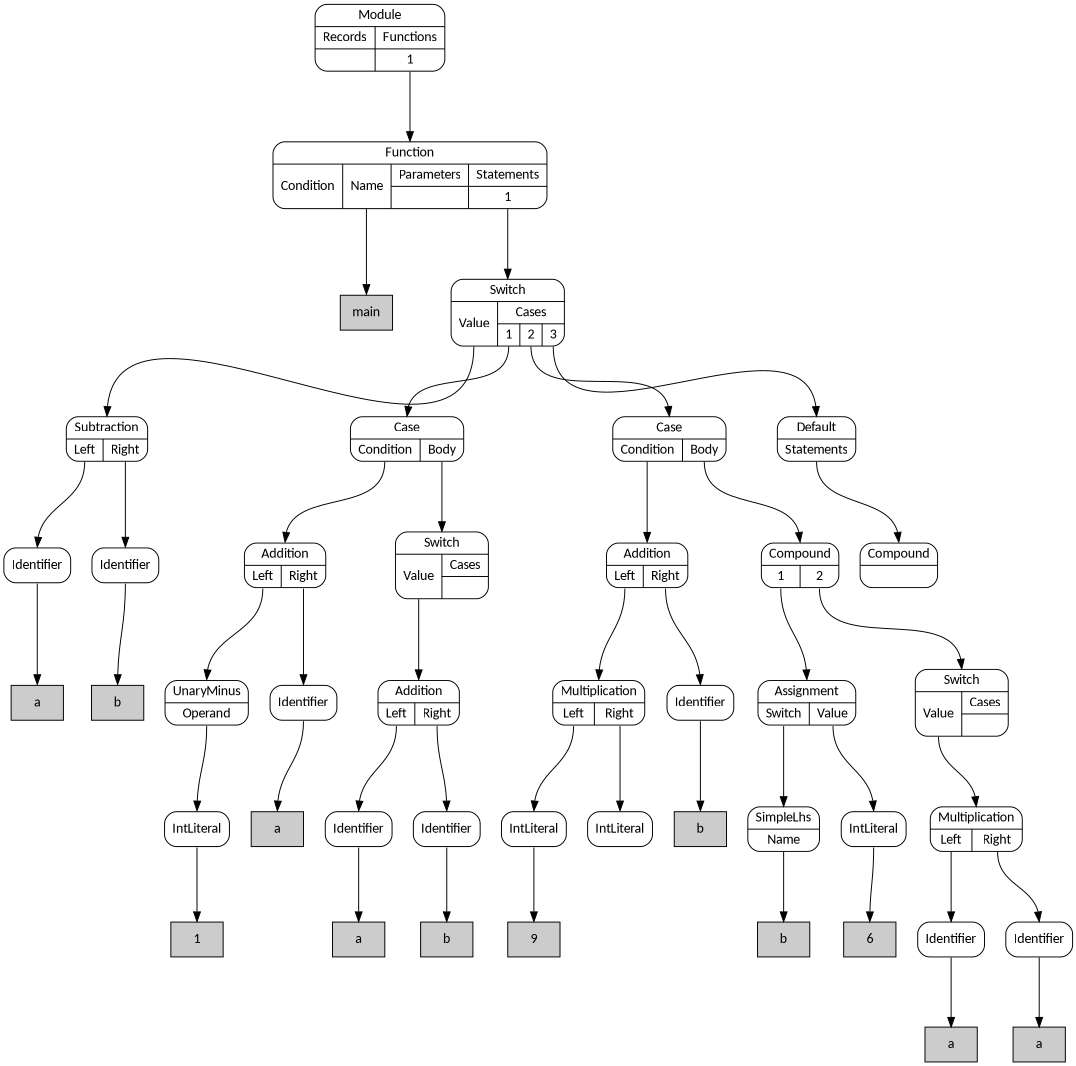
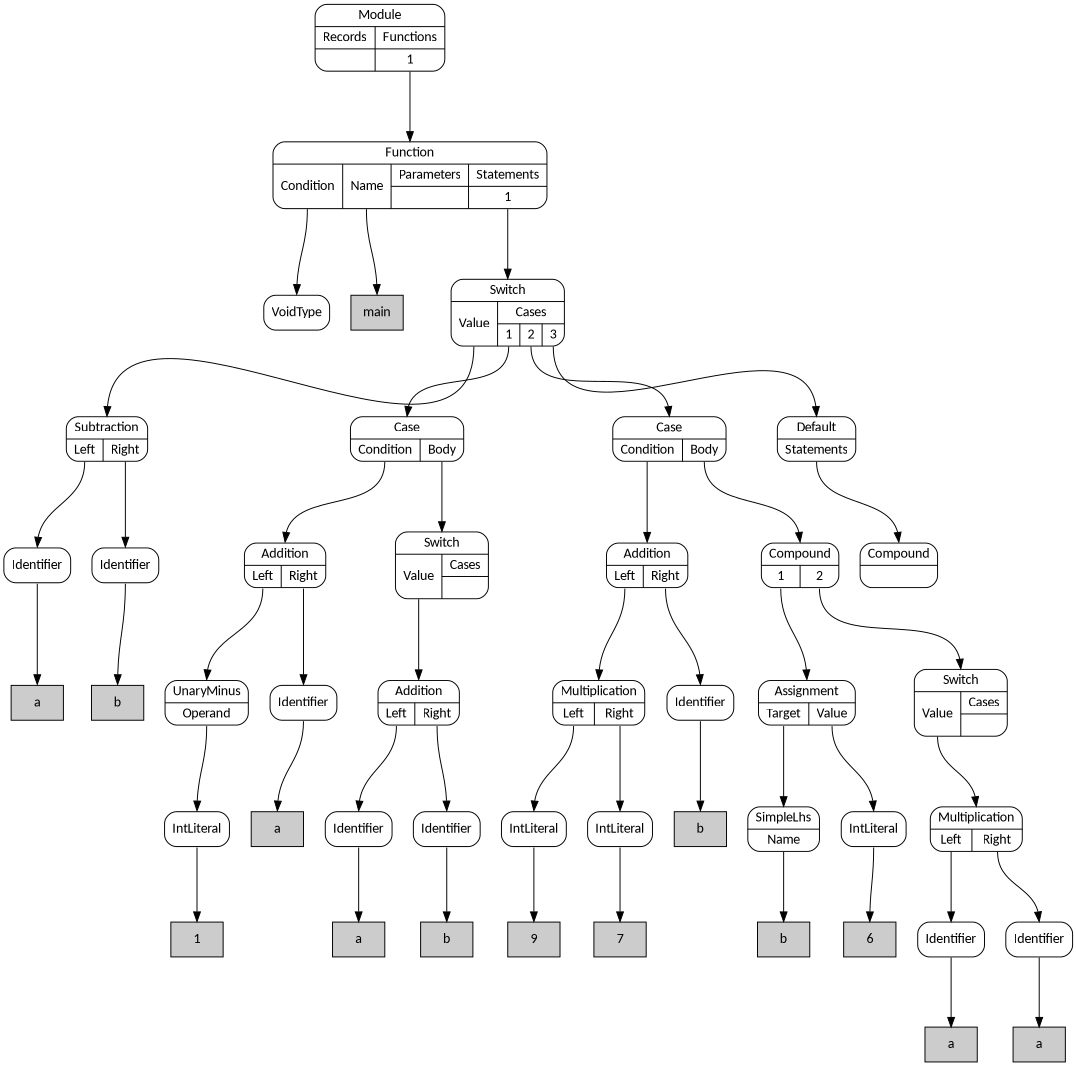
none -> (297, 313)
(784, 713) -> (784, 713)
none -> (620, 939)
